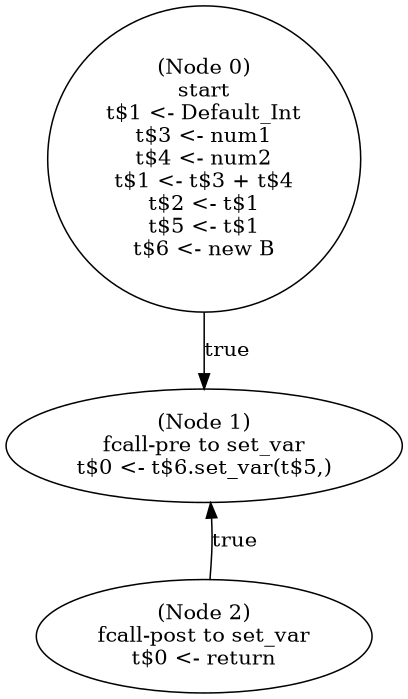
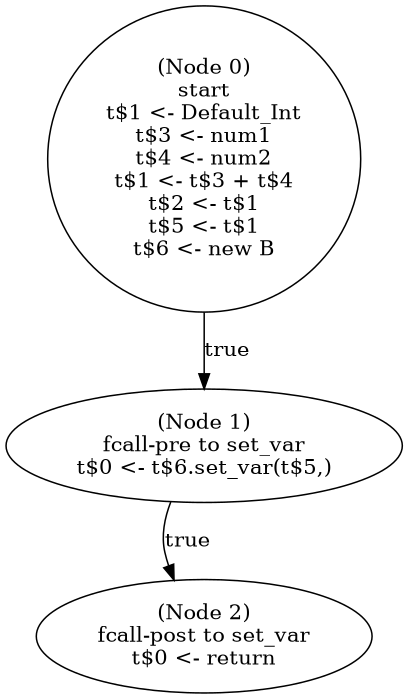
(212, 549) -> (163, 534)
